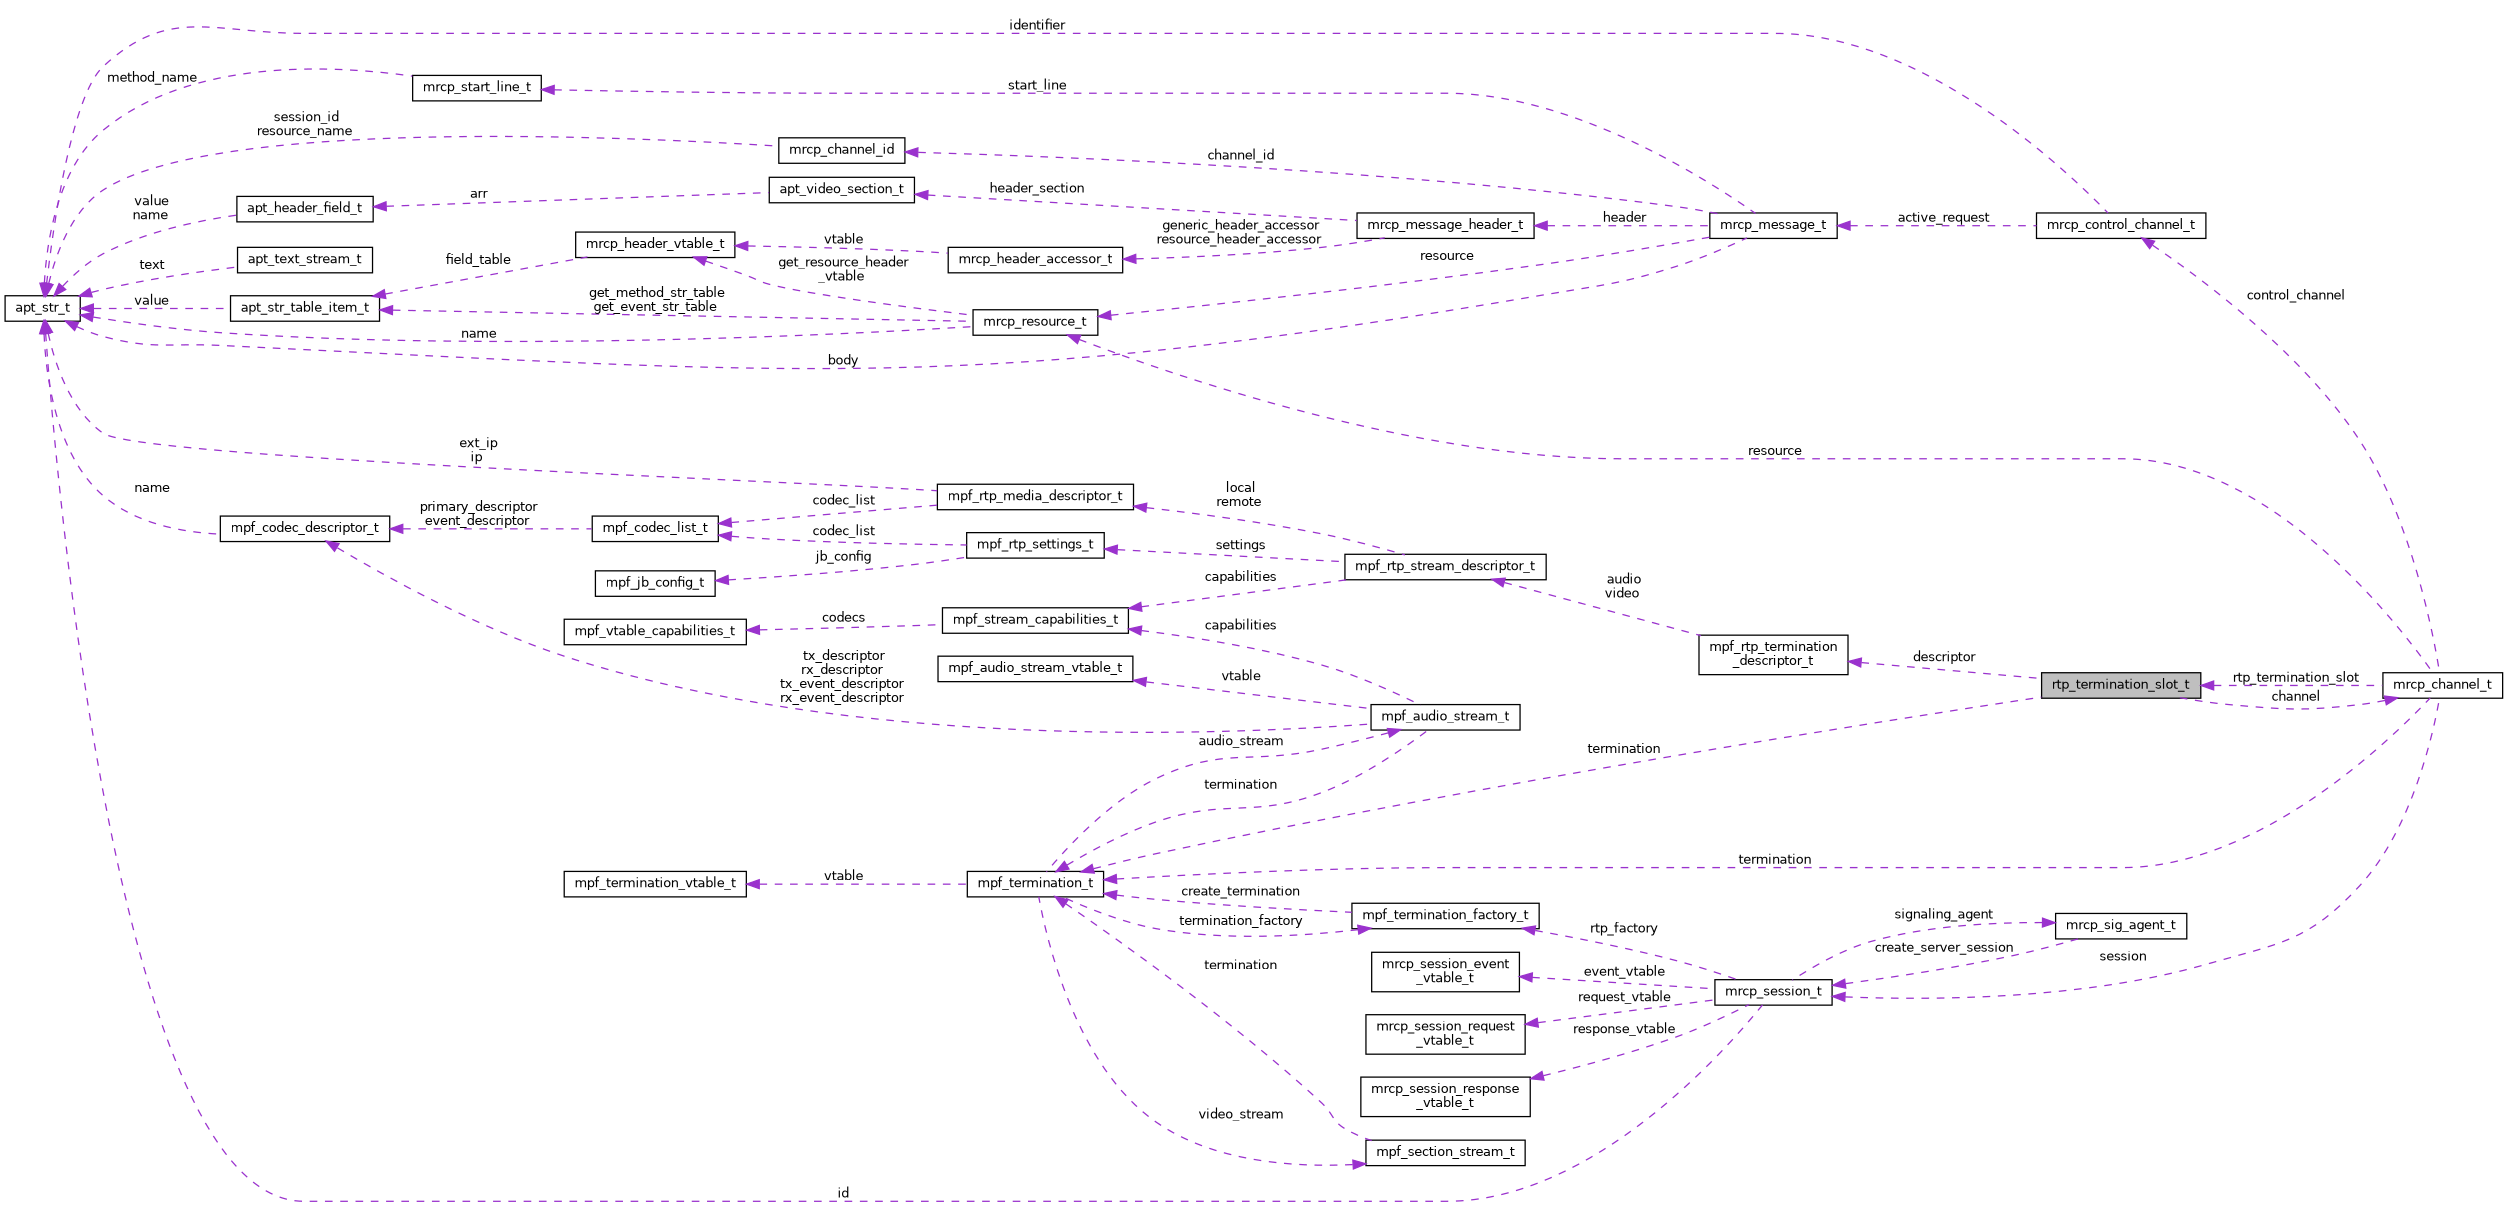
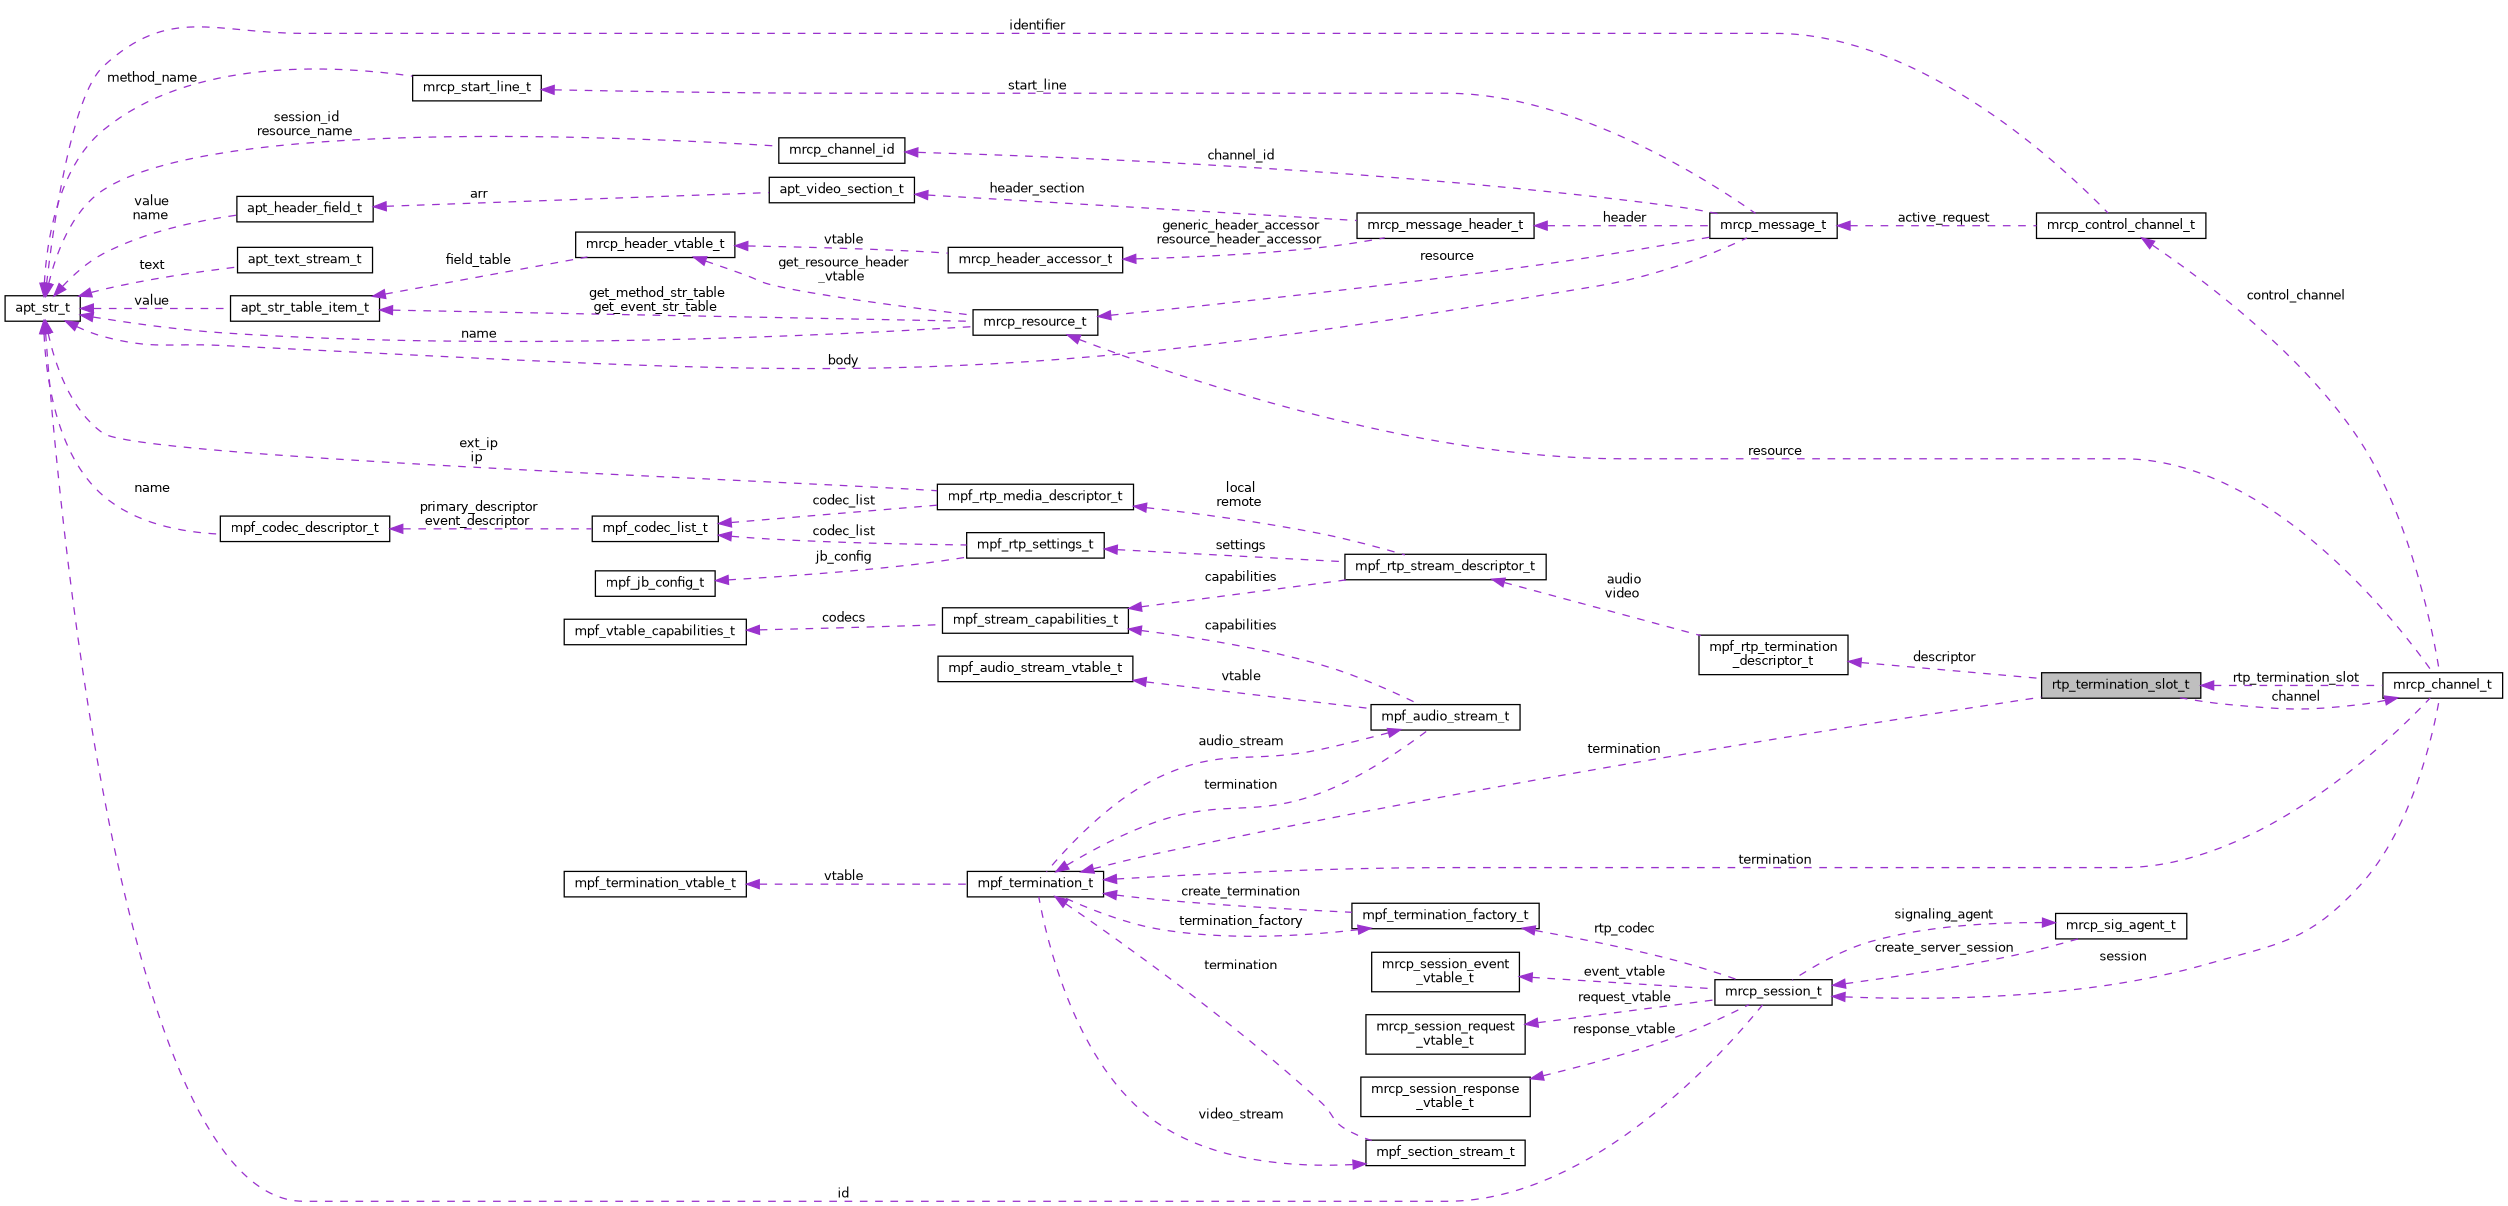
(839, 714) -> none
(1623, 929) -> (1623, 929)
